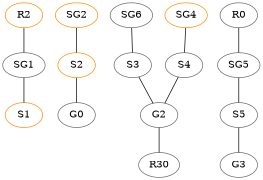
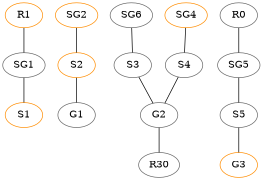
(24, 15) -> (24, 15)
(77, 115) -> (77, 115)
(239, 165) -> (239, 165)
